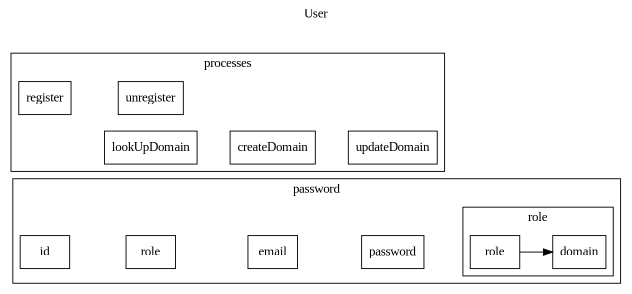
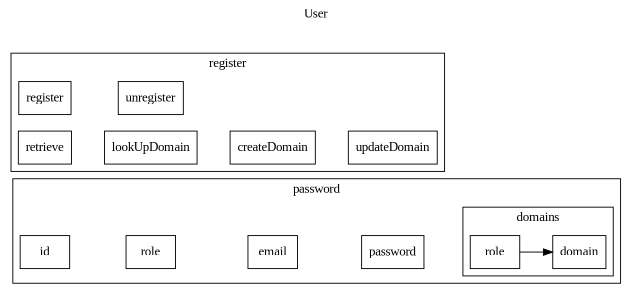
(228, 64) -> (228, 64)
none -> (45, 148)
(538, 218) -> (538, 218)
